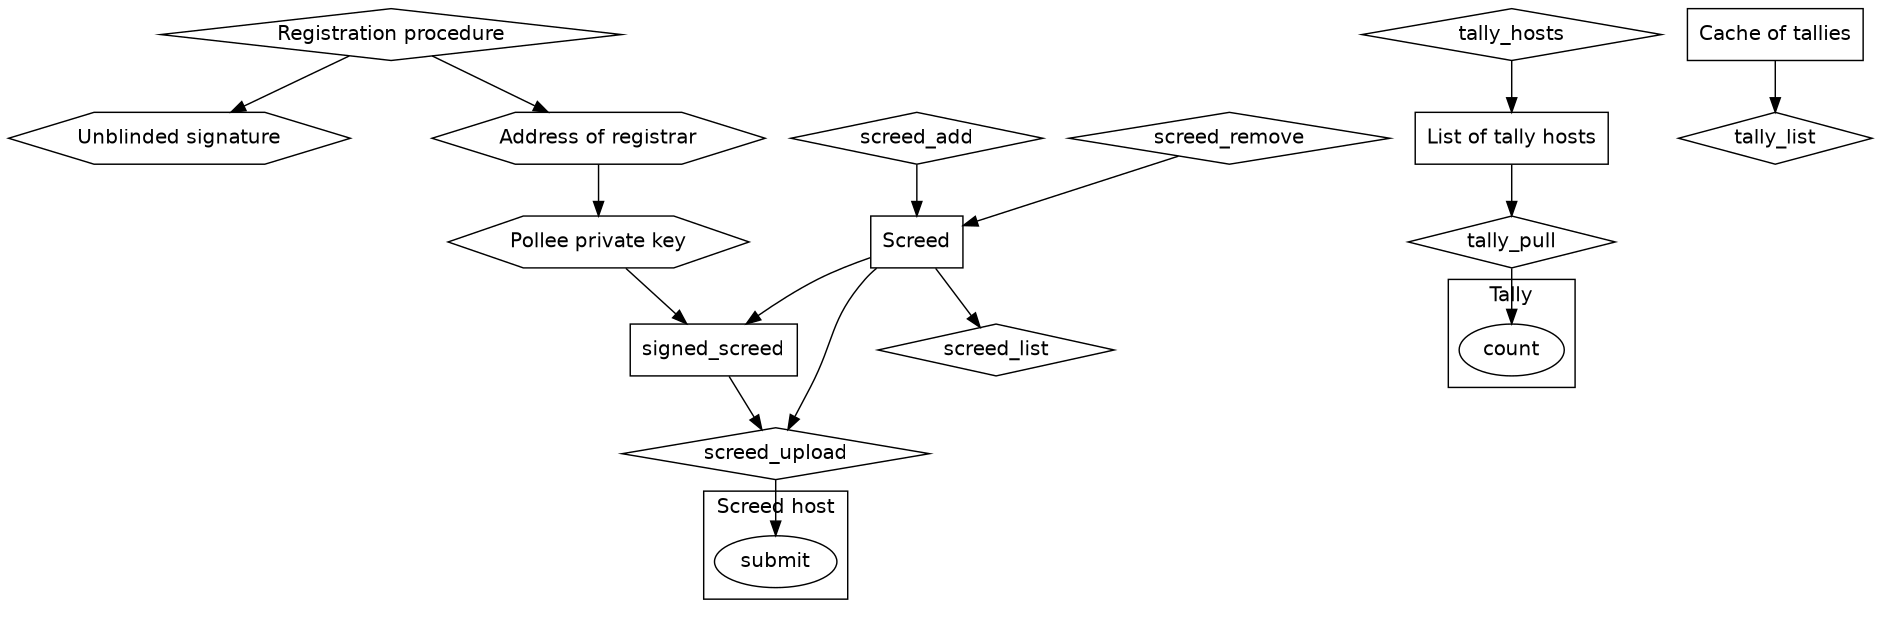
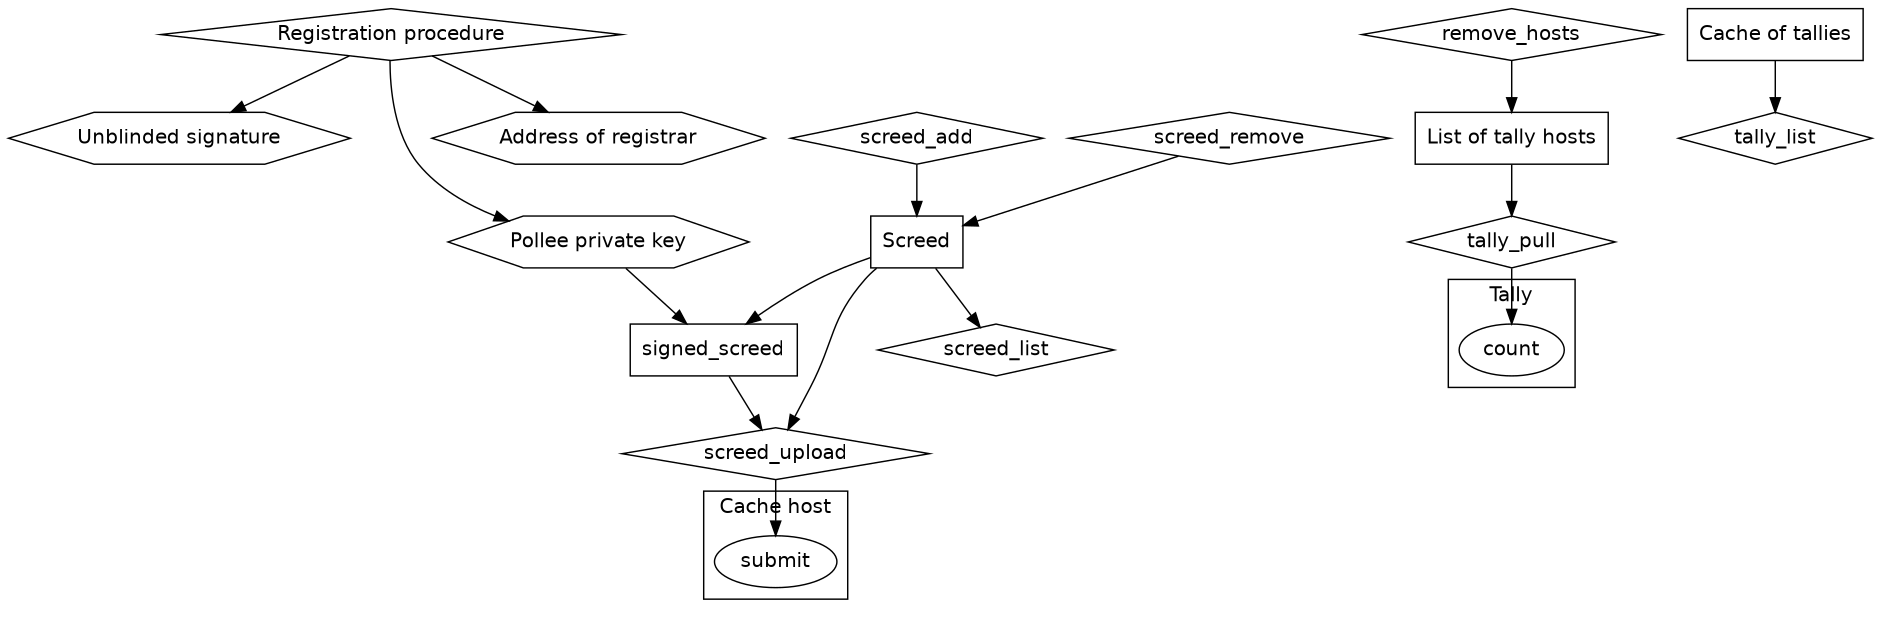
(1512, 35) -> (1512, 35)
(599, 183) -> (414, 158)
(776, 508) -> (776, 508)
